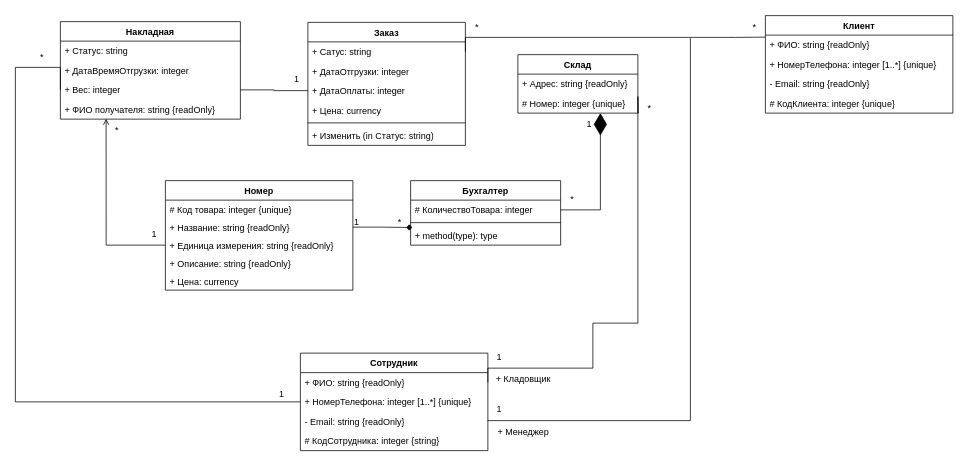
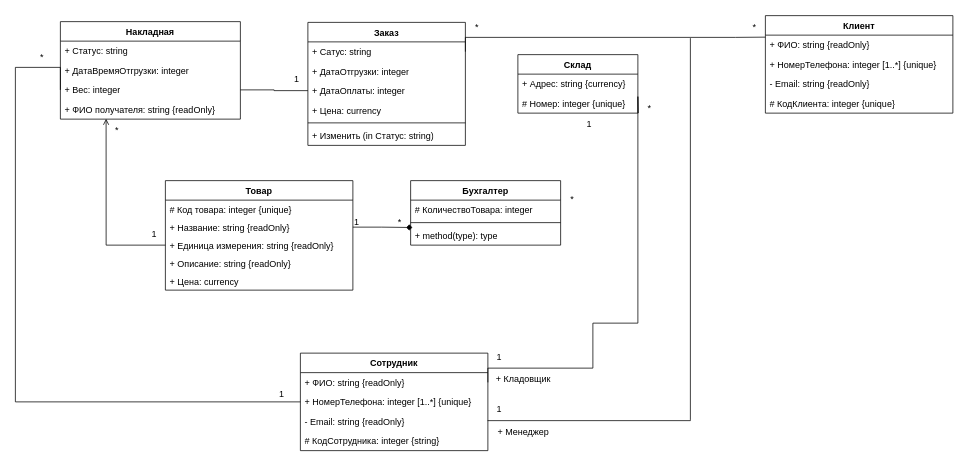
(579, 90) -> (579, 90)
(600, 174) -> none
(259, 191) -> (259, 191)
